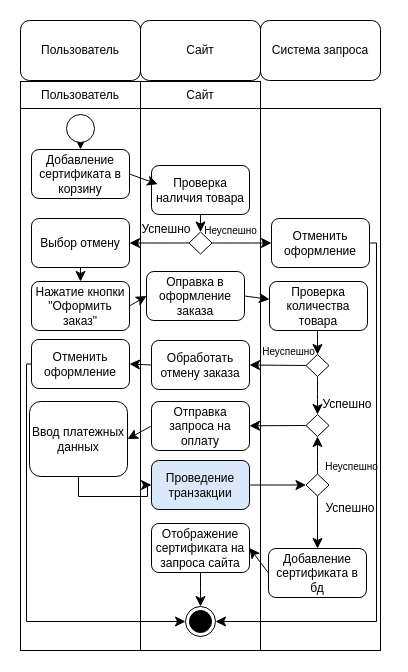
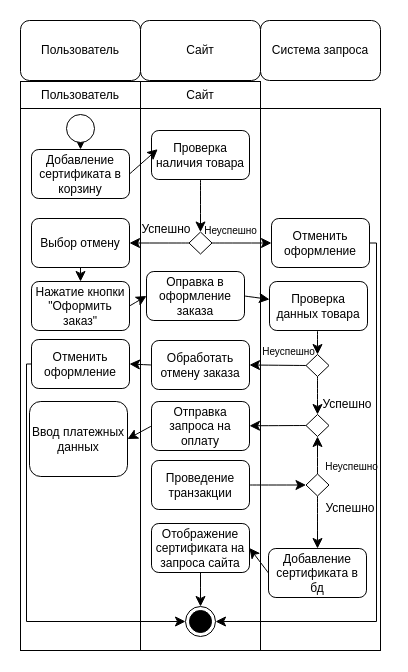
(201, 190) -> (201, 155)
(319, 307) -> (319, 307)
(201, 485) -> (201, 485)
(110, 497) -> none
